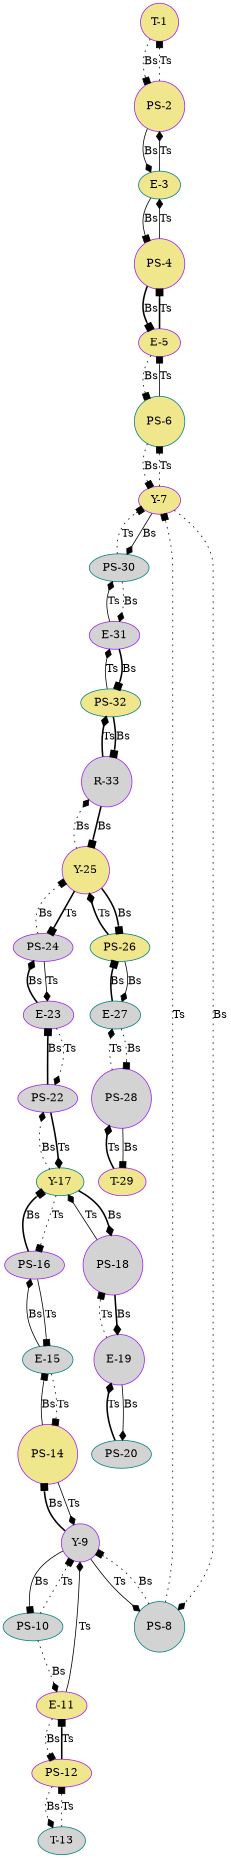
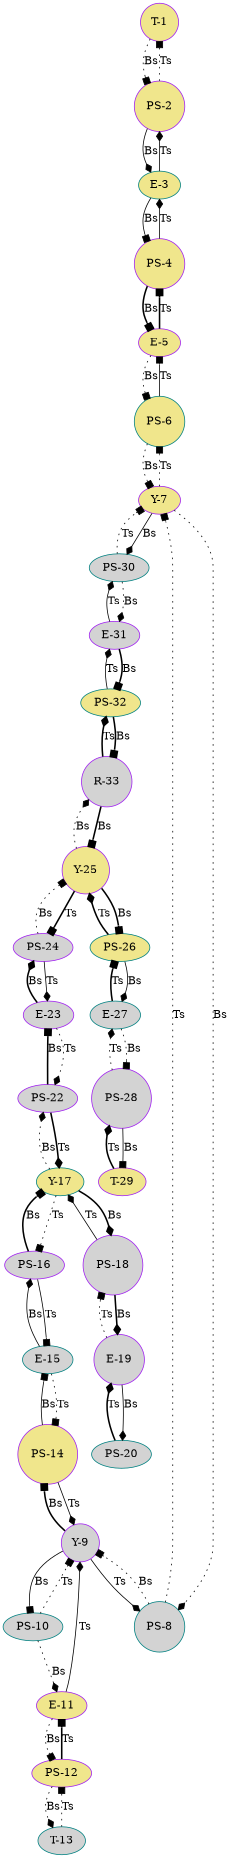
(118, 981) -> (118, 981)
